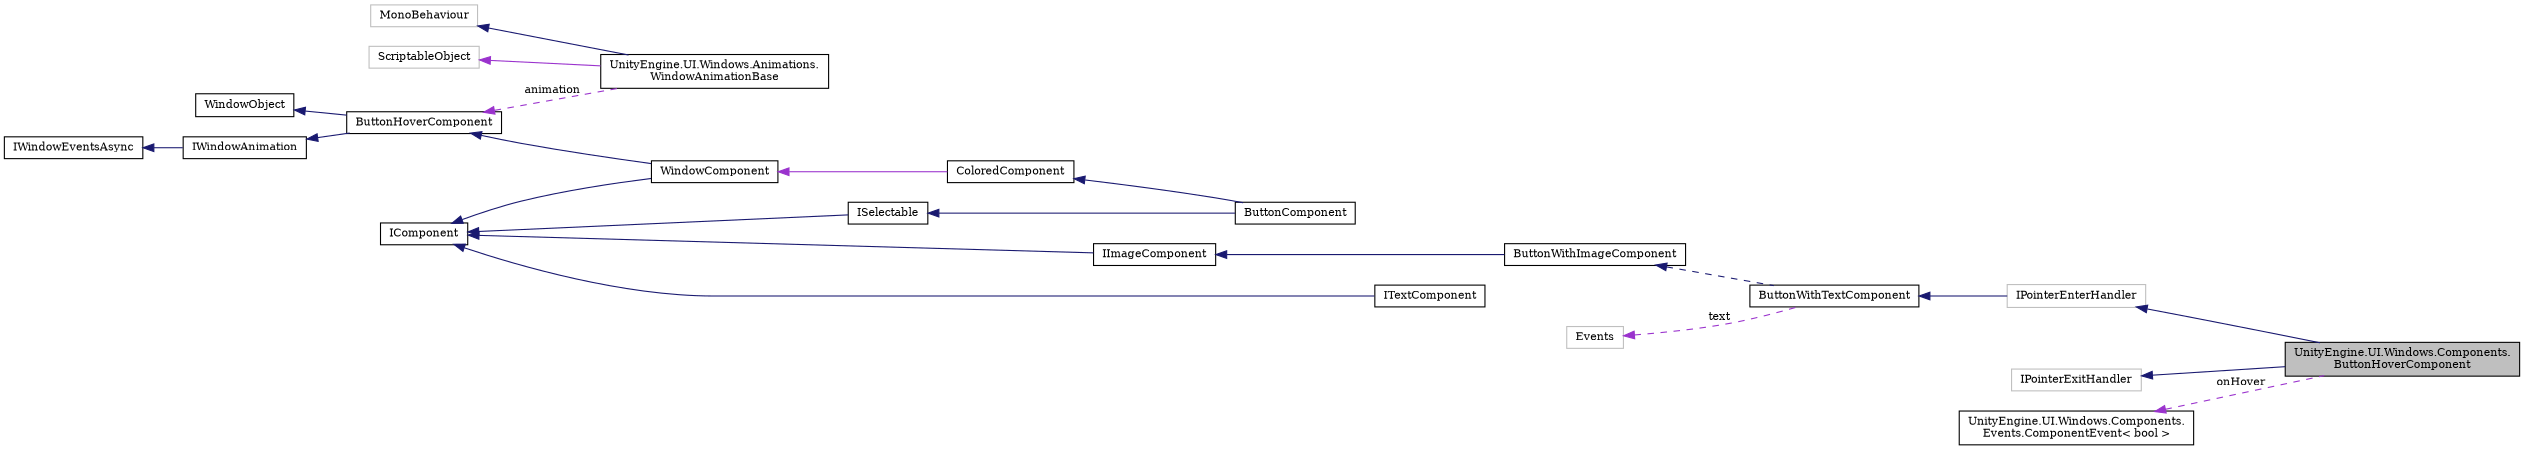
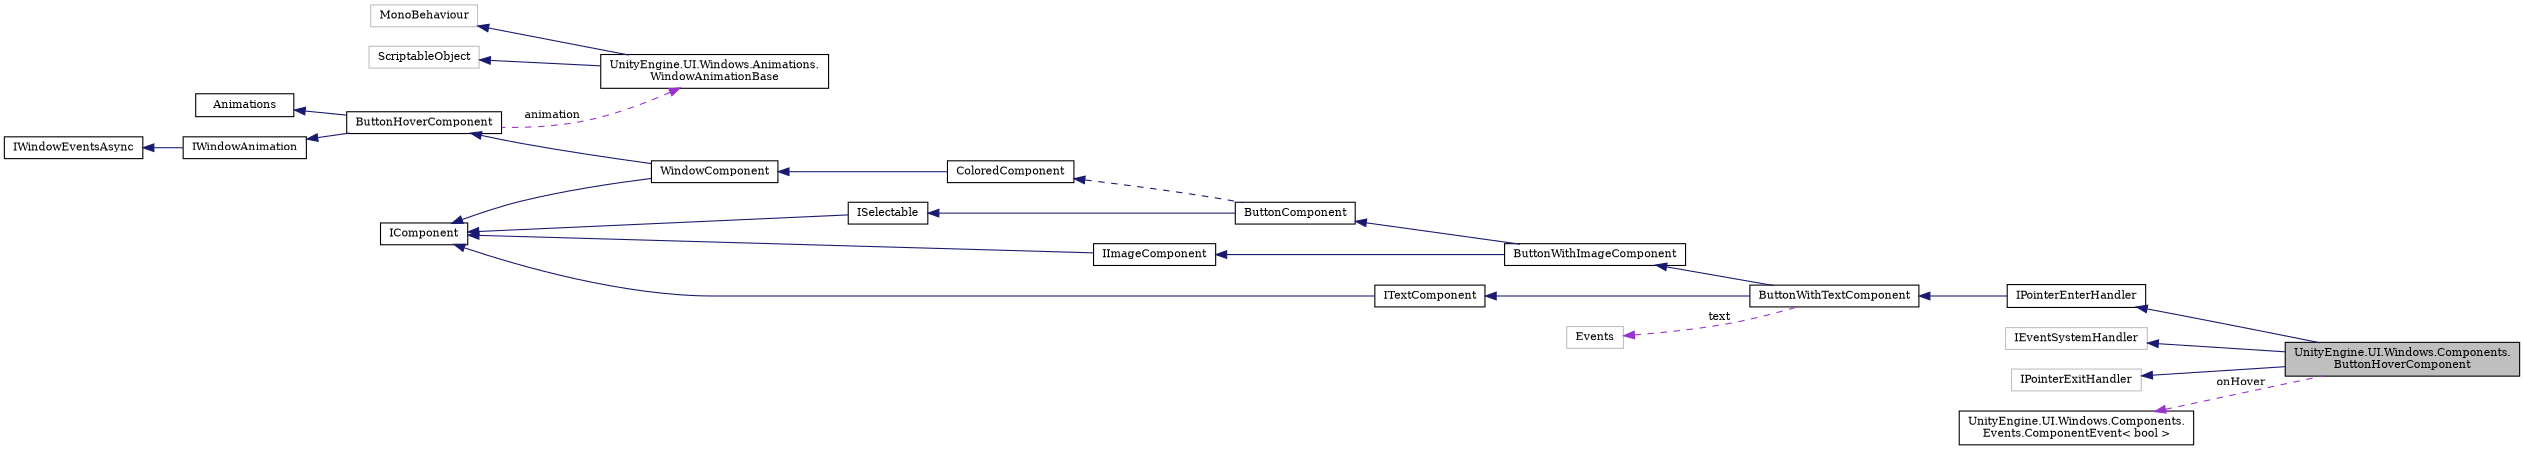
(546, 63) -> (546, 63)
(558, 99) -> (588, 120)
(245, 105) -> (245, 105)
(868, 172) -> (868, 172)
(1164, 190) -> (1164, 190)
none -> (1443, 234)
(1720, 276) -> (1720, 276)
none -> (1623, 296)
(2076, 296) -> (2076, 296)
none -> (2076, 339)
